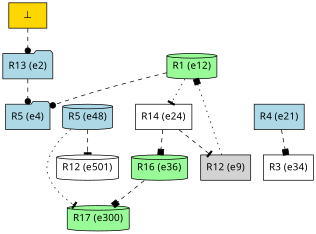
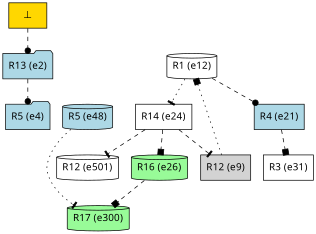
(192, 66) -> (192, 66)
(111, 87) -> (232, 90)
(88, 141) -> (127, 141)
(159, 168) -> (159, 168)
(288, 168) -> (288, 168)
